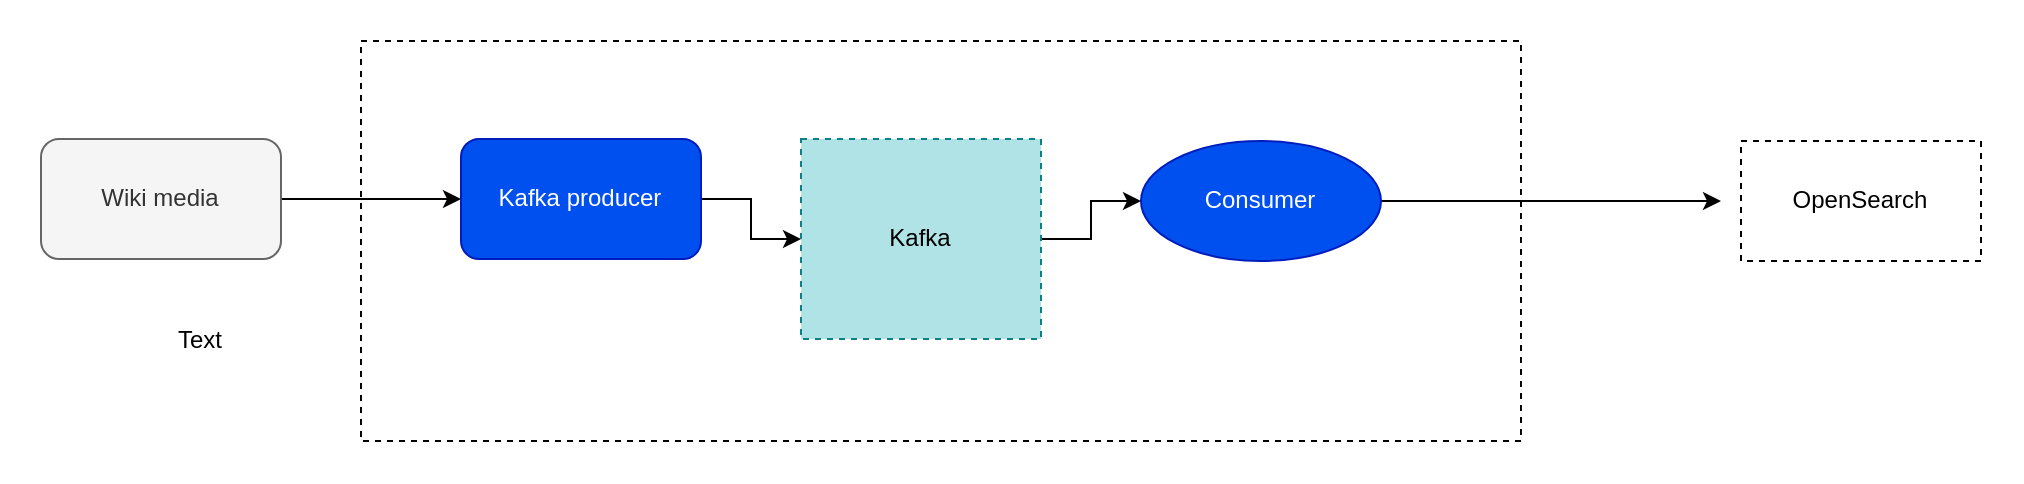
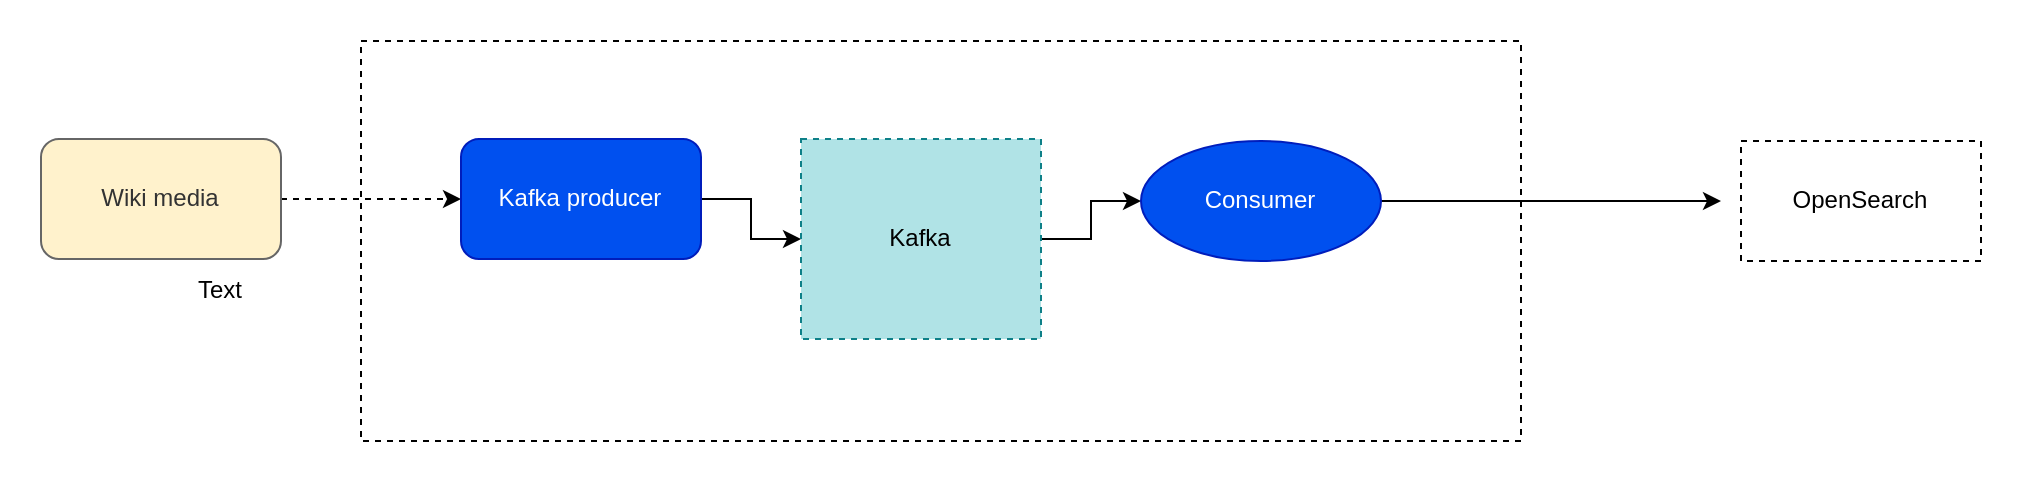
(161, 199) -> (161, 199)
(366, 199) -> (366, 199)
(201, 341) -> (221, 291)
